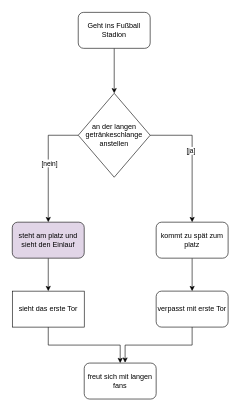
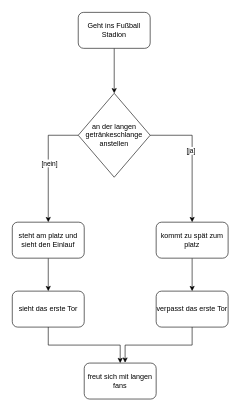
(48, 240) -> (48, 240)
(48, 309) -> (48, 309)
(192, 309) -> (192, 309)
